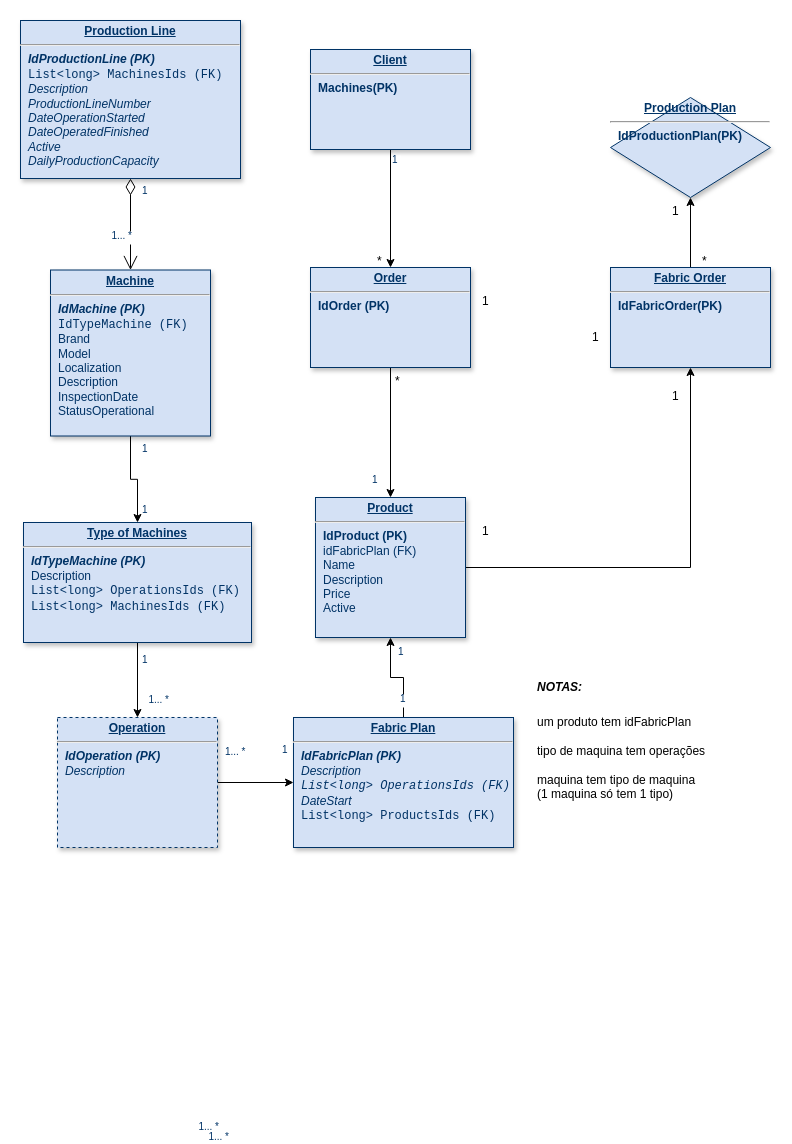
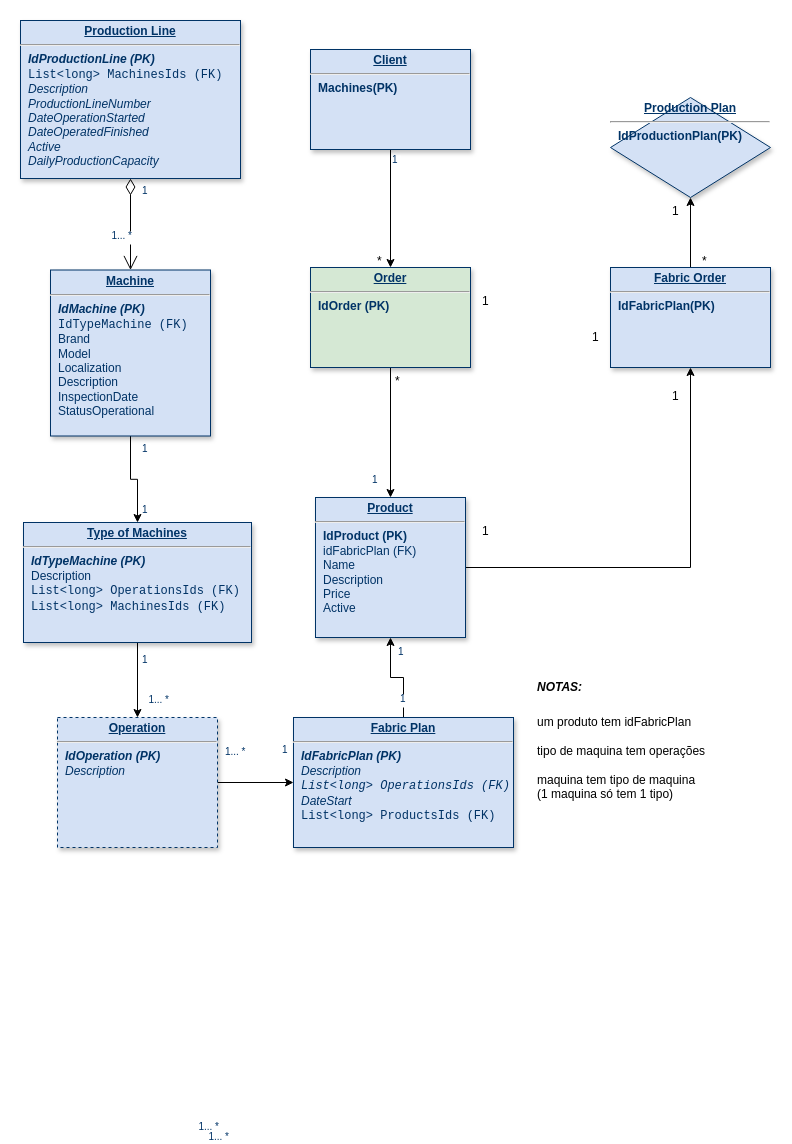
(666, 282) -> (661, 282)
(391, 318) -> (391, 318)
